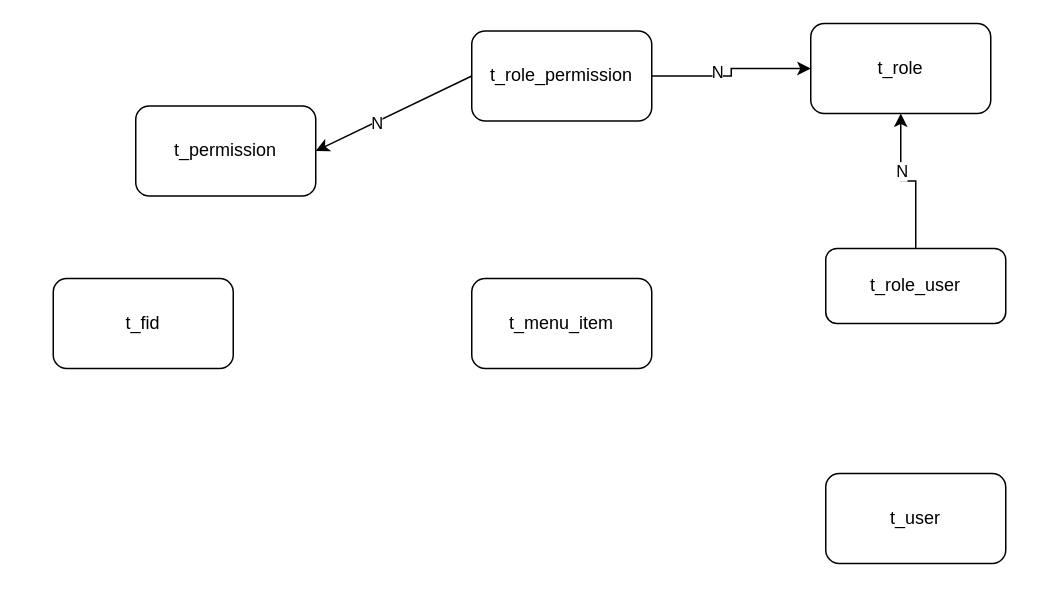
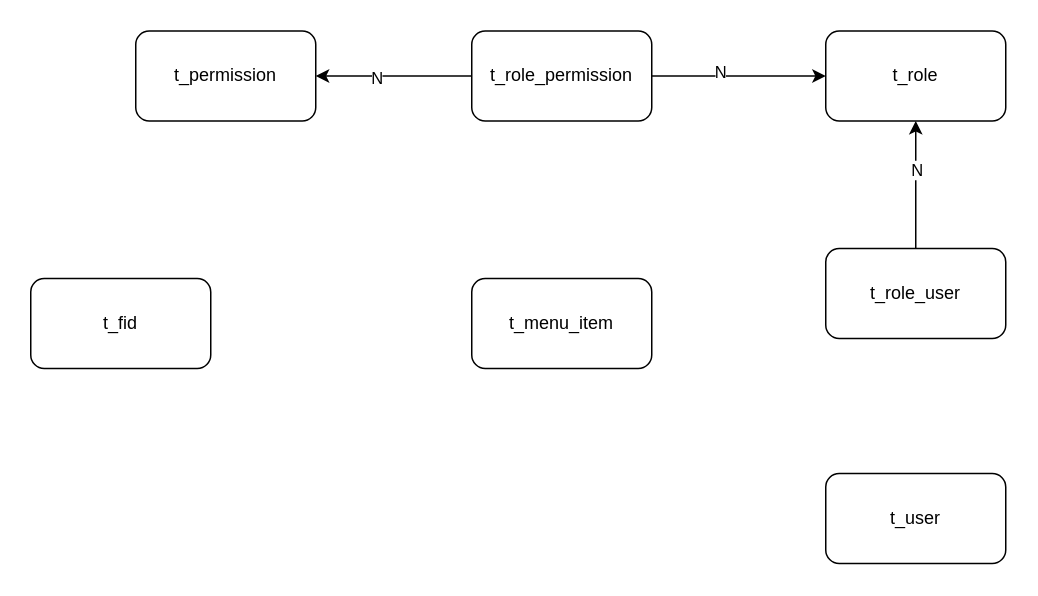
(901, 68) -> (916, 76)
(226, 151) -> (226, 76)
(916, 286) -> (916, 293)
(143, 323) -> (121, 323)
